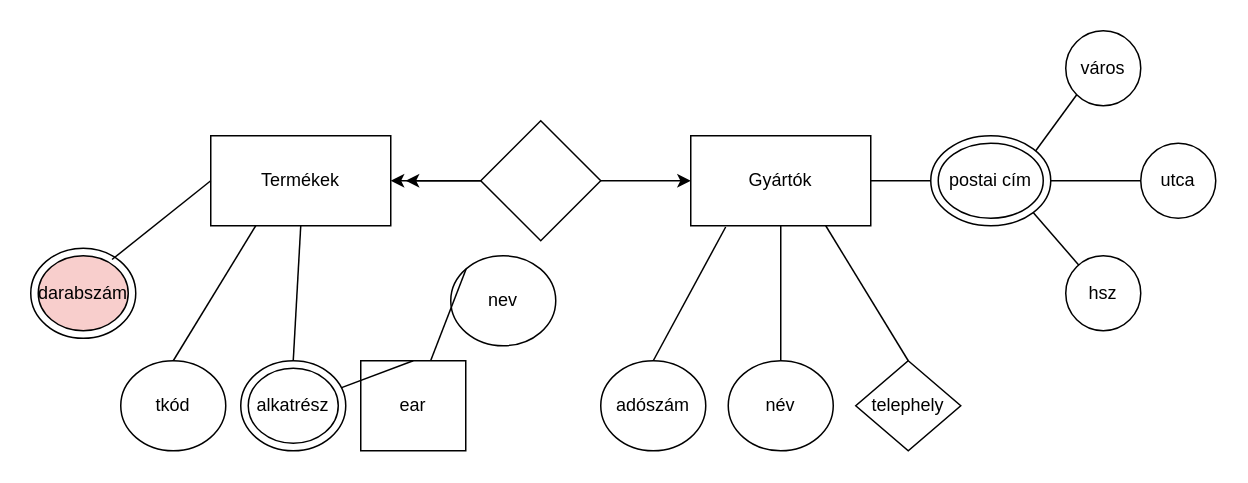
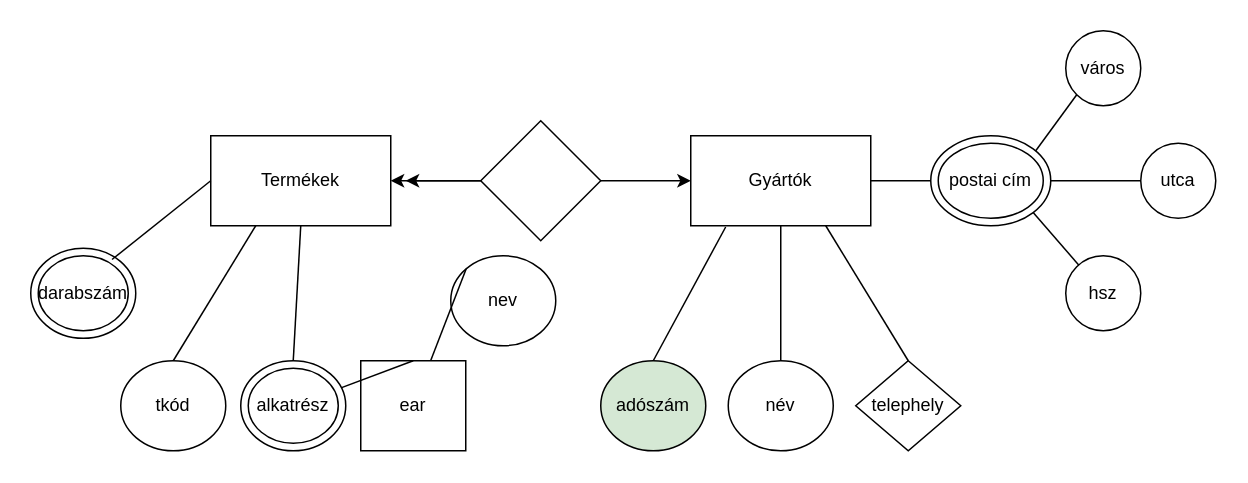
(83, 293) -> (83, 293)
(653, 406) -> (653, 406)
